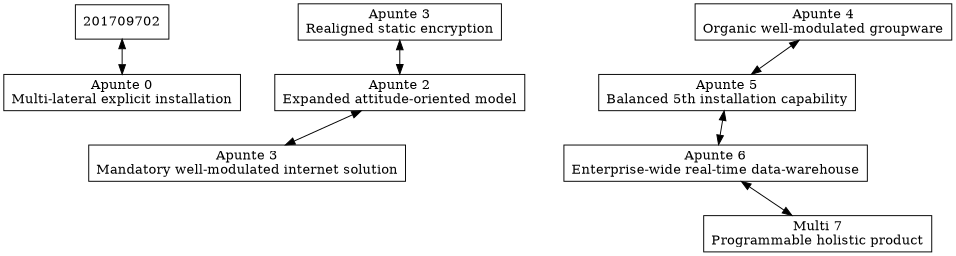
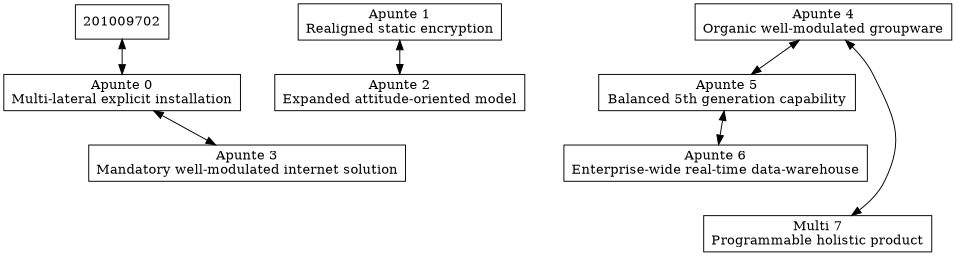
(122, 22) -> (122, 22)
(400, 22) -> (400, 22)
(727, 93) -> (727, 93)
(323, 128) -> (185, 128)
(767, 199) -> (895, 128)
